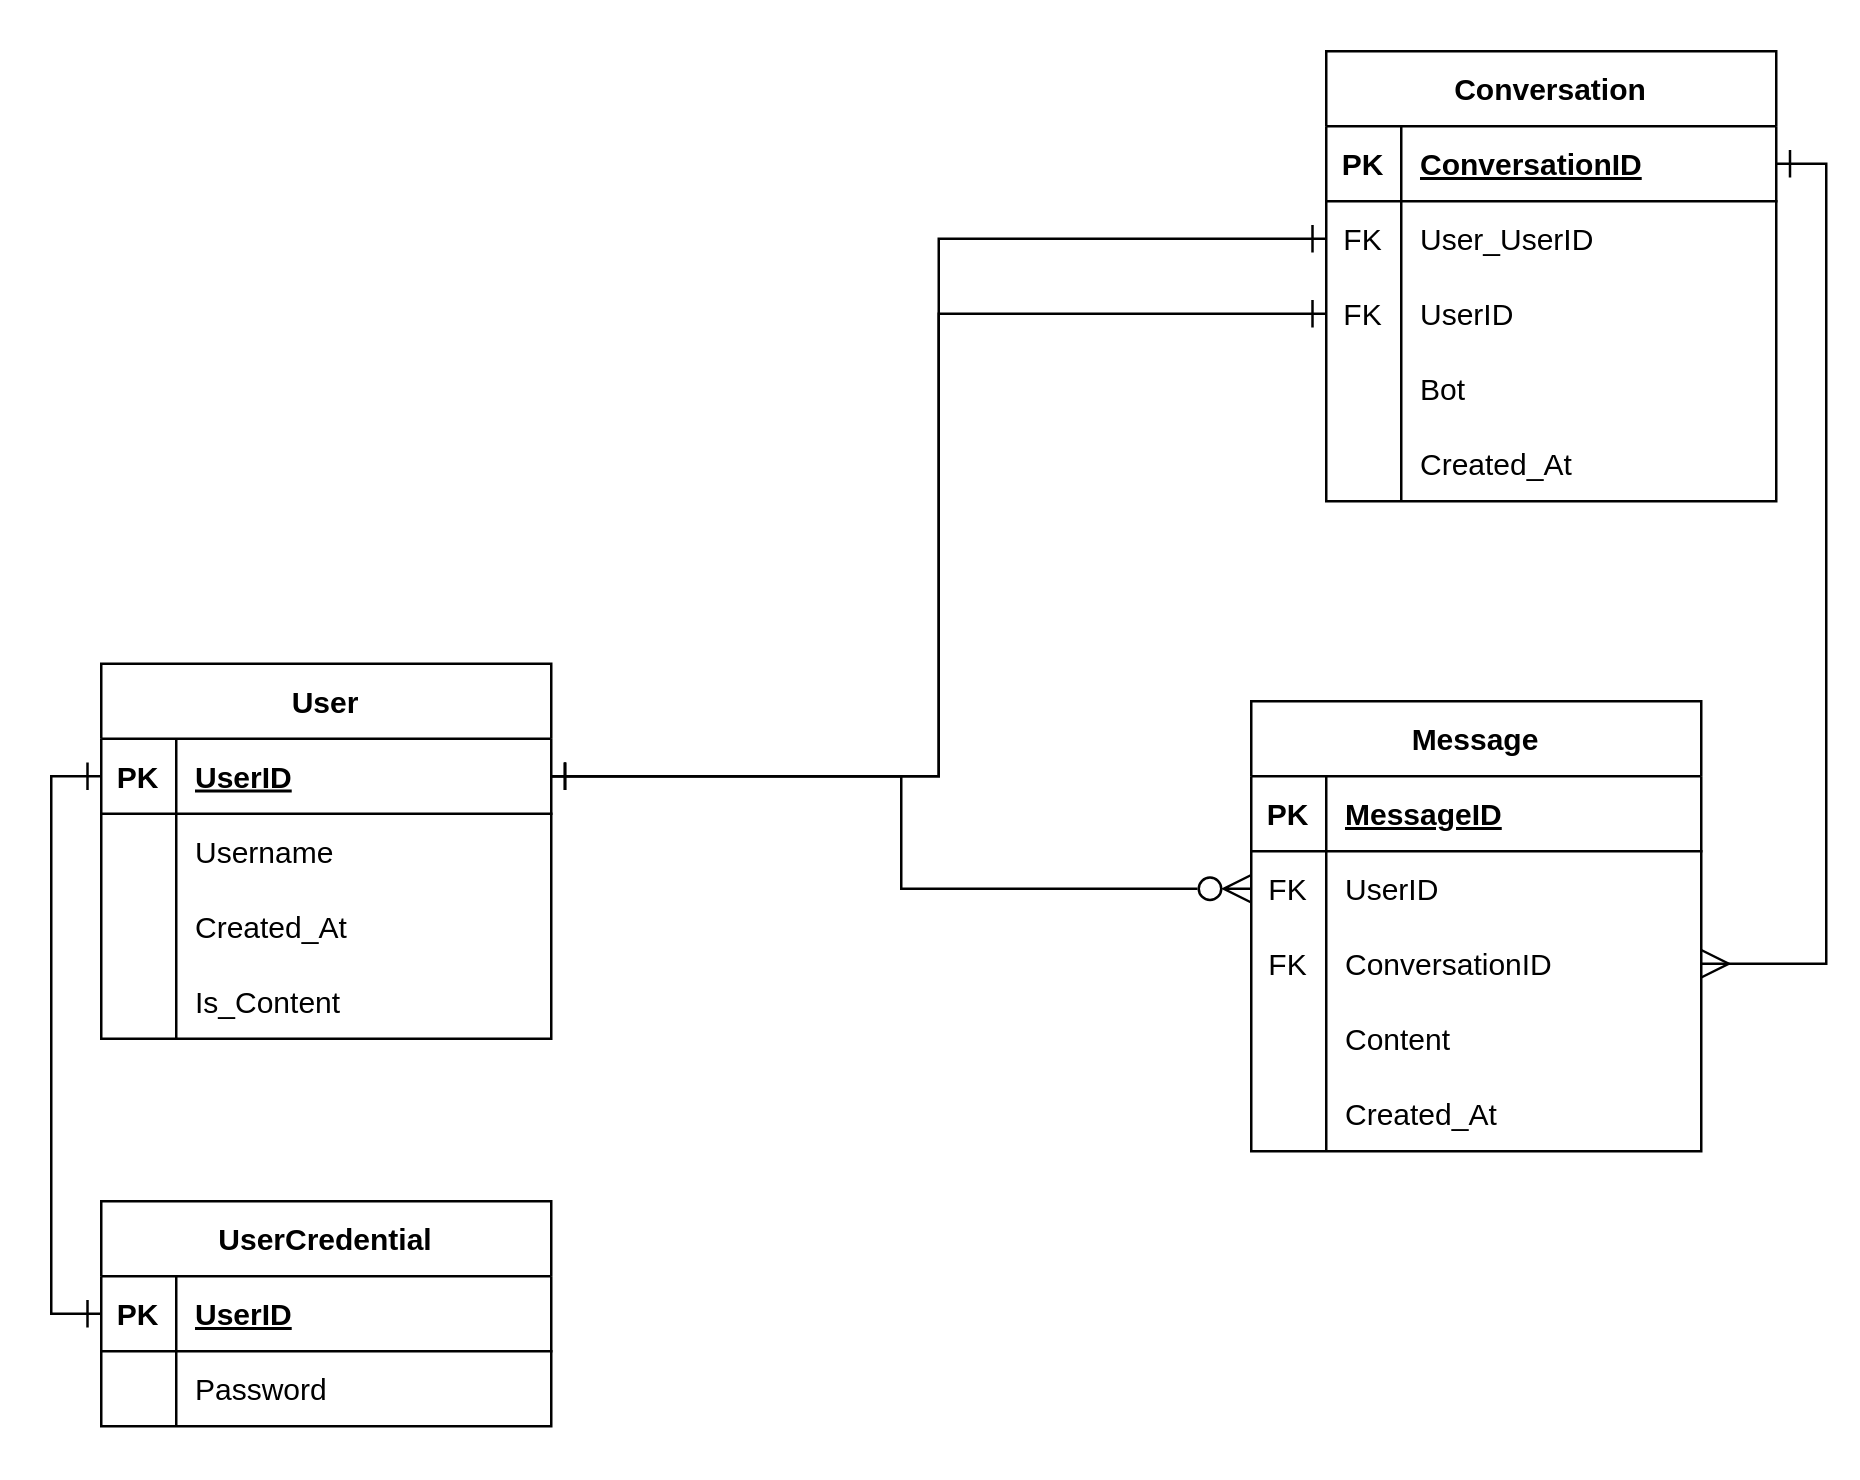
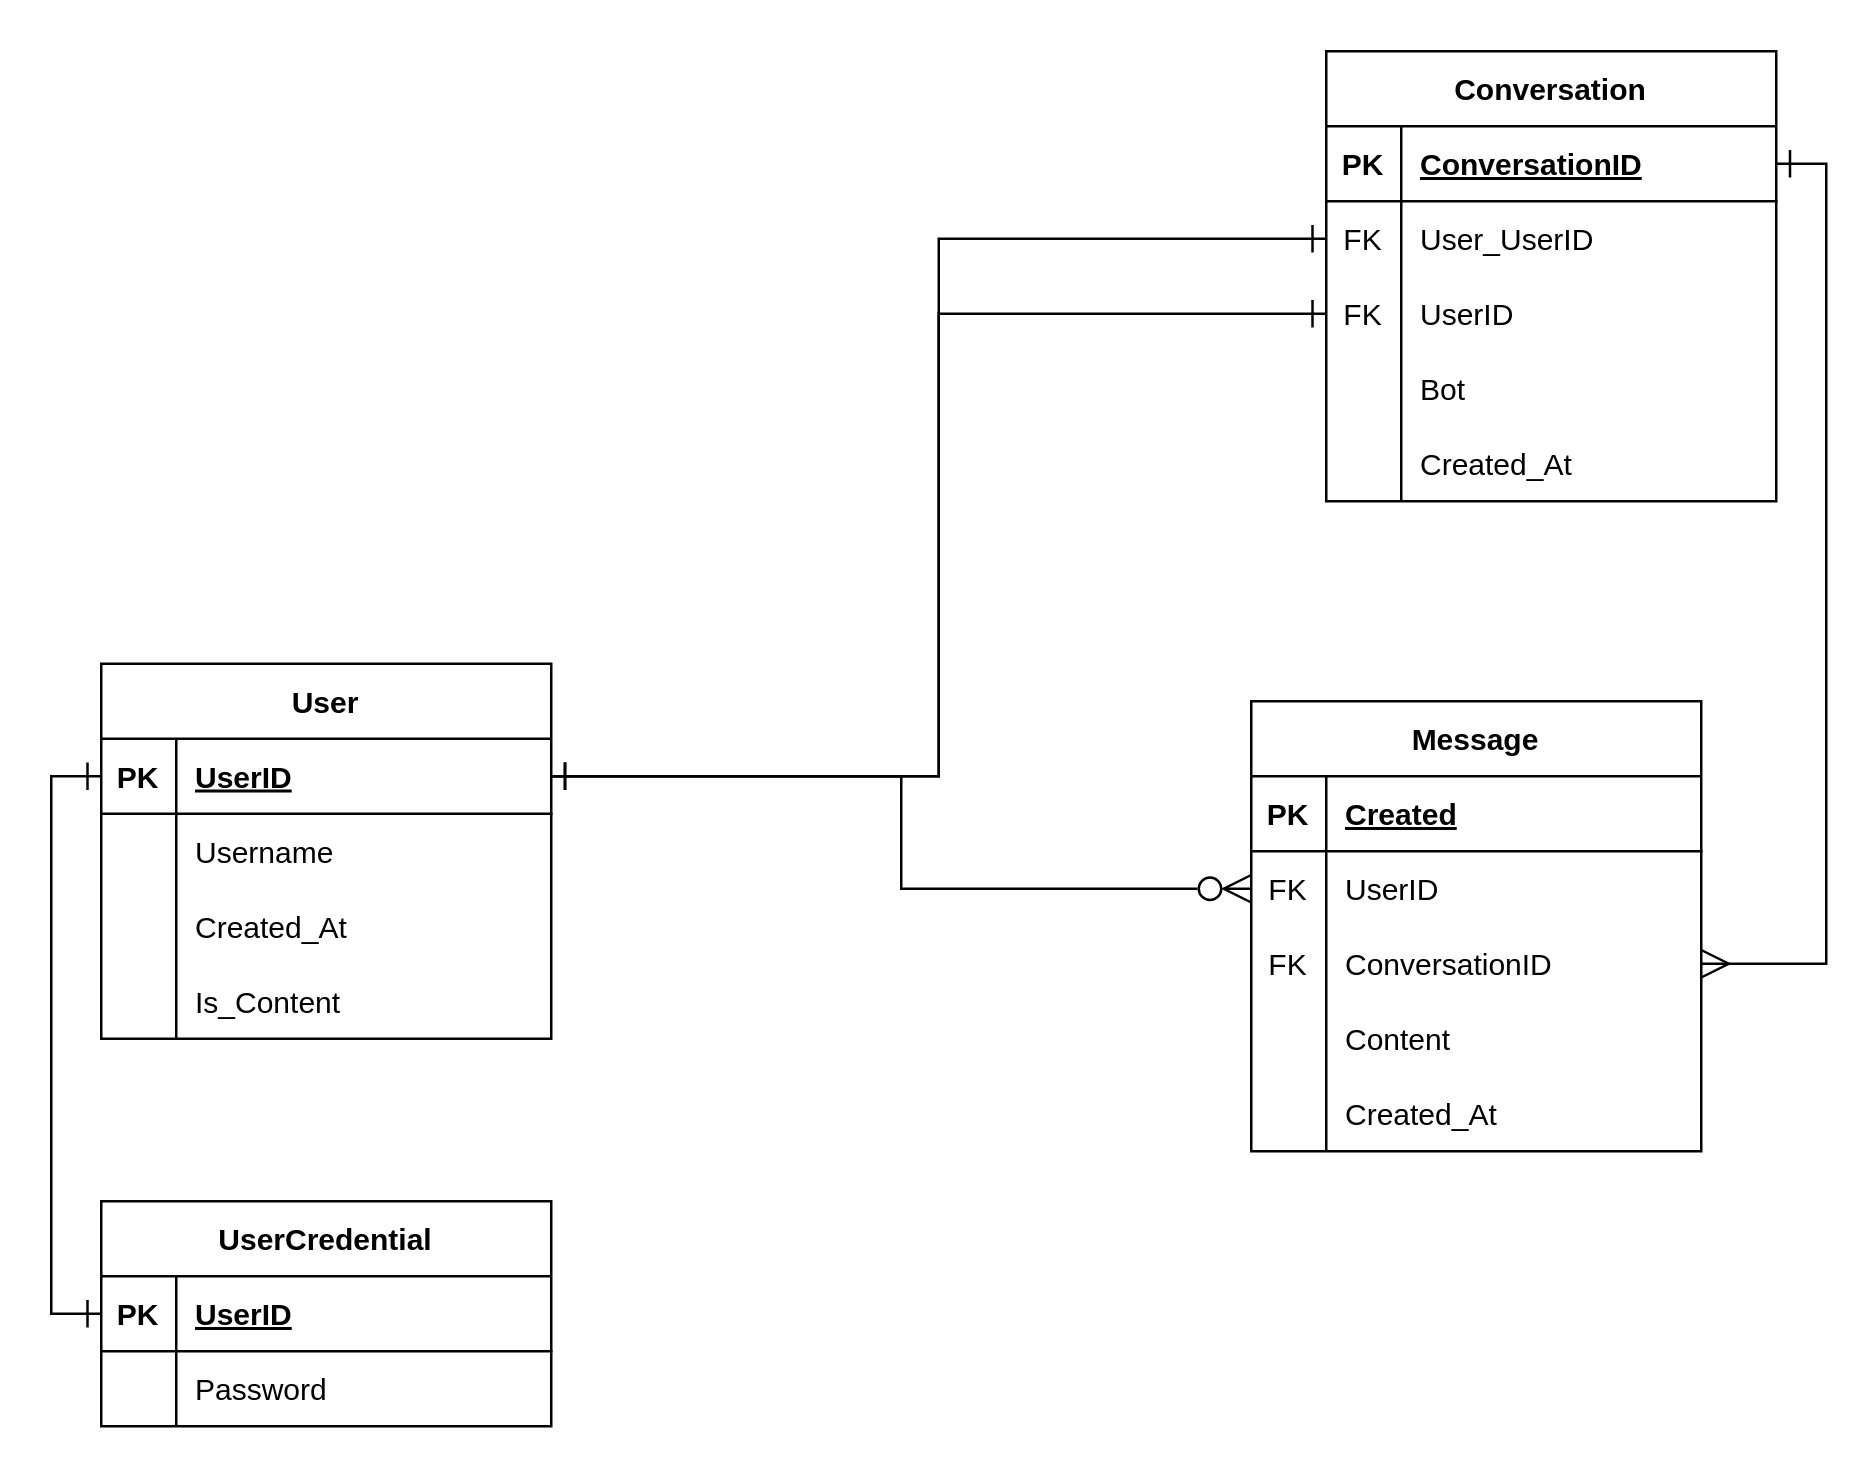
(1421, 815) -> (1404, 815)
